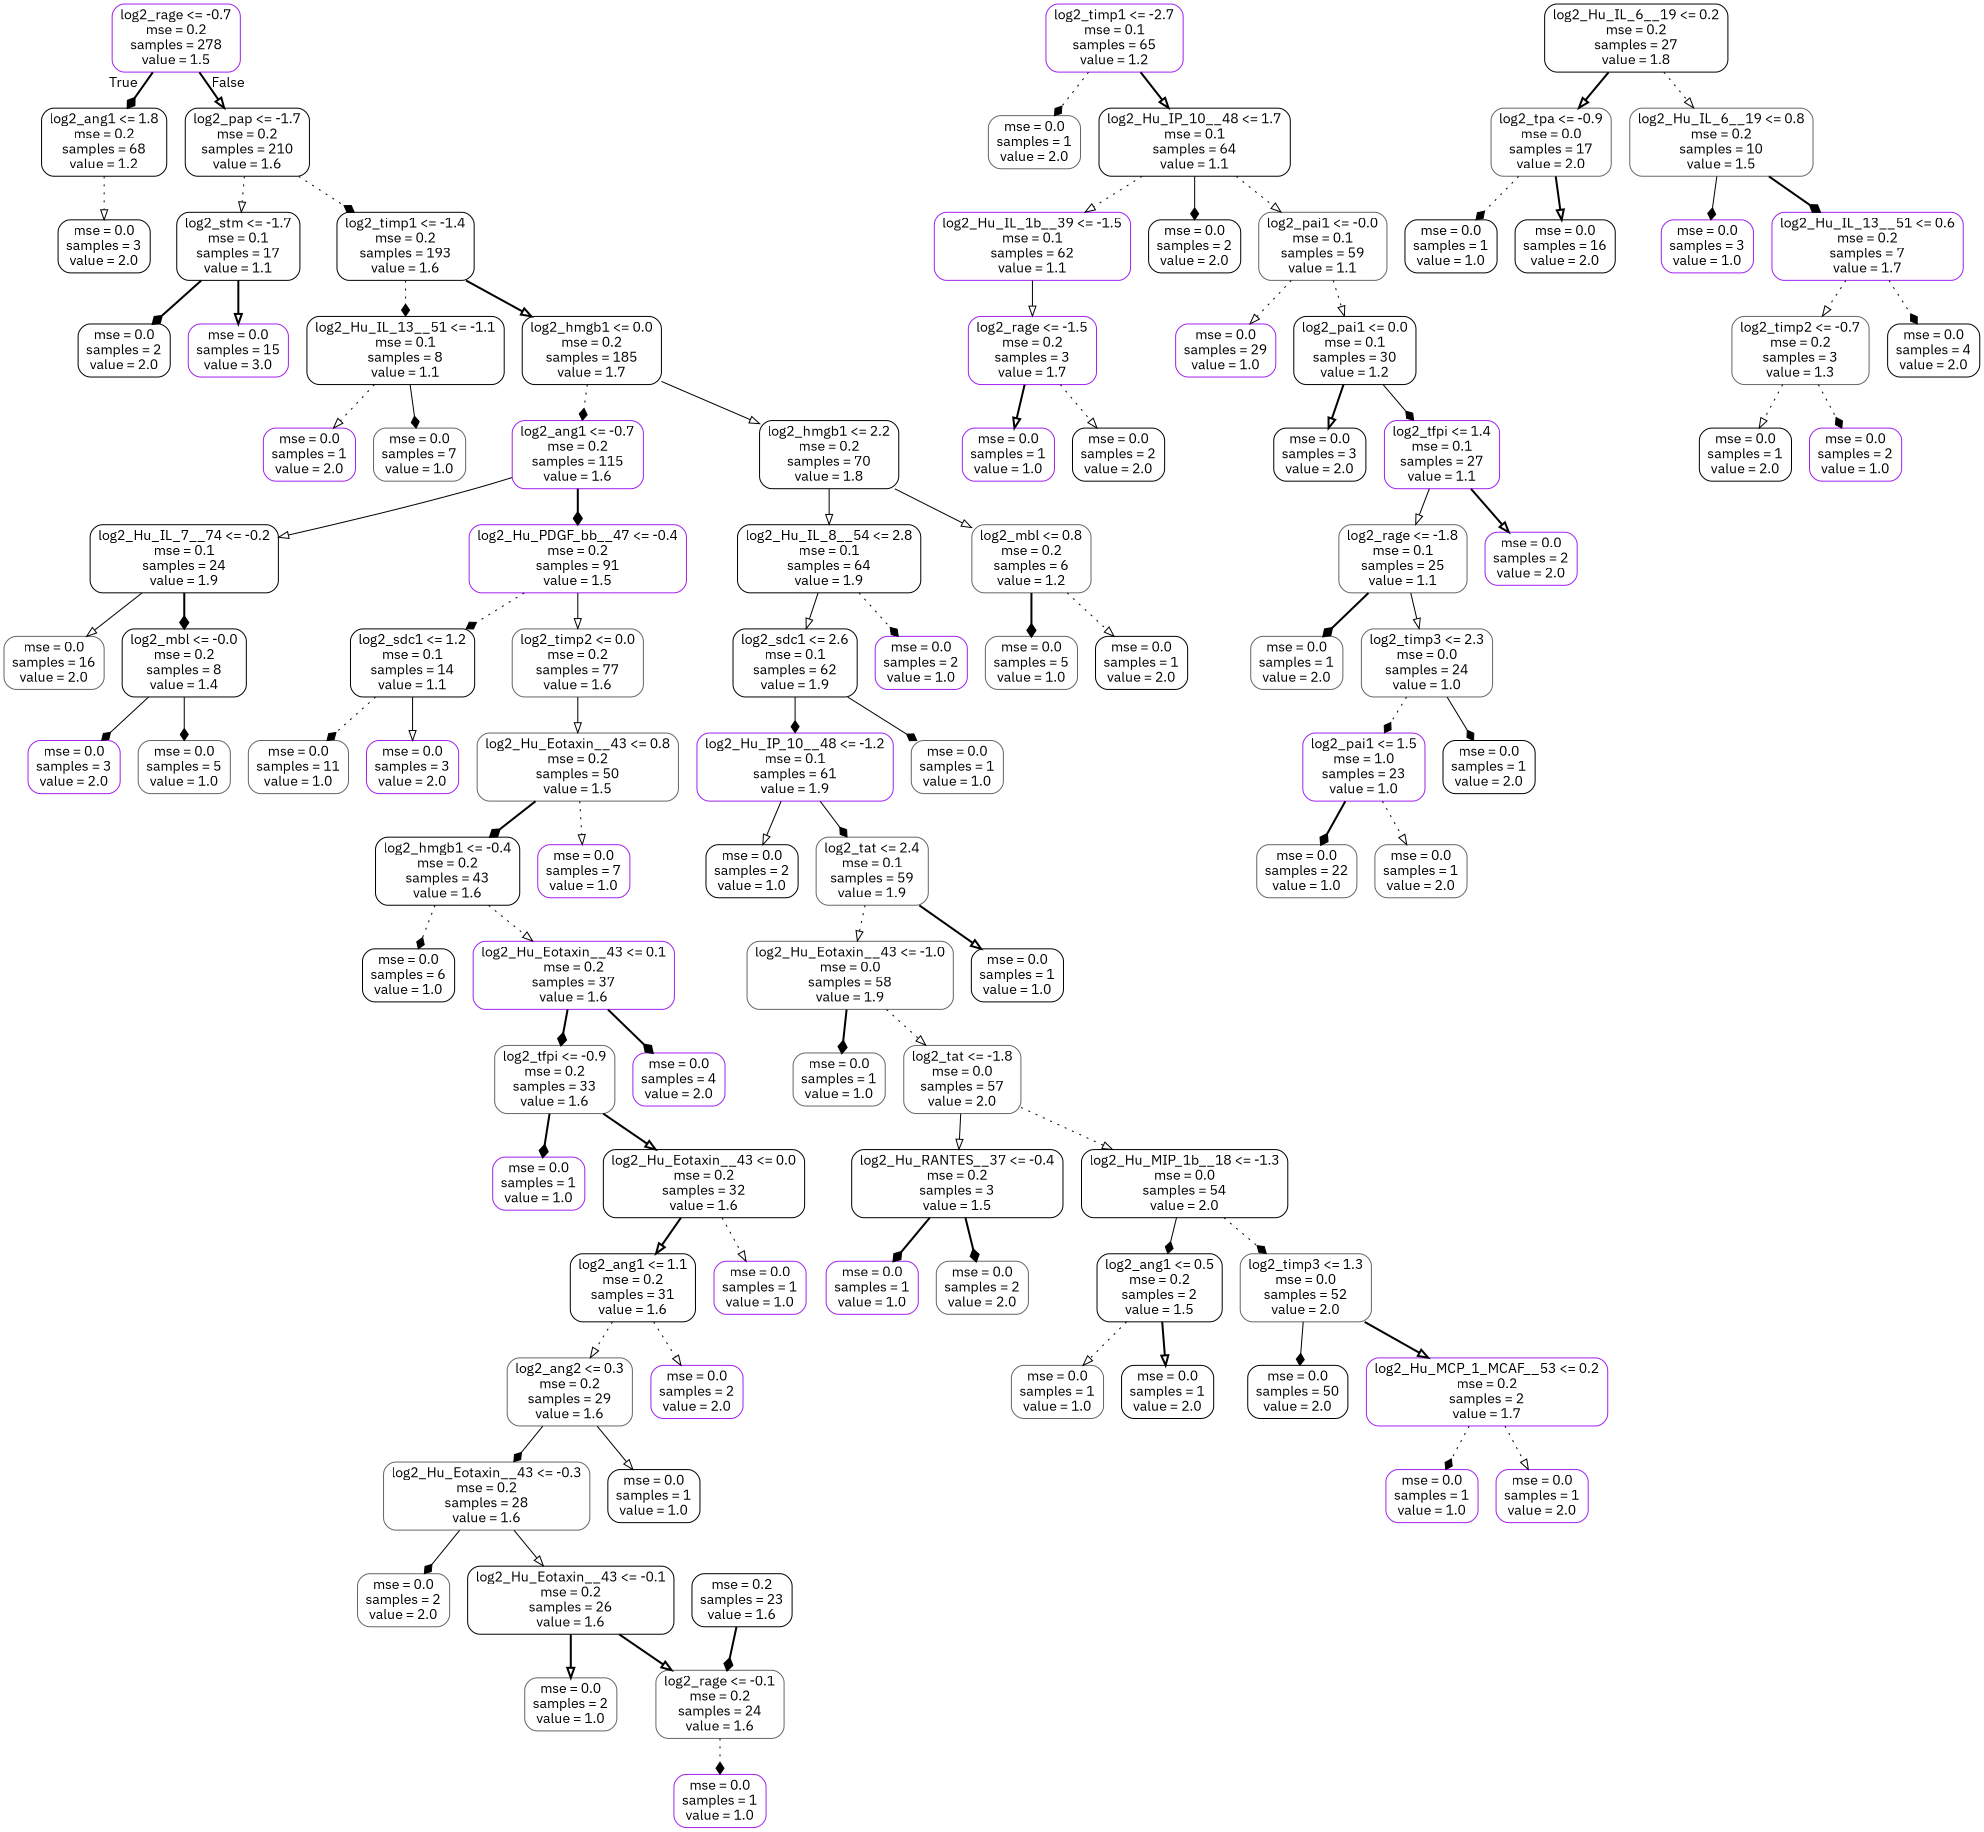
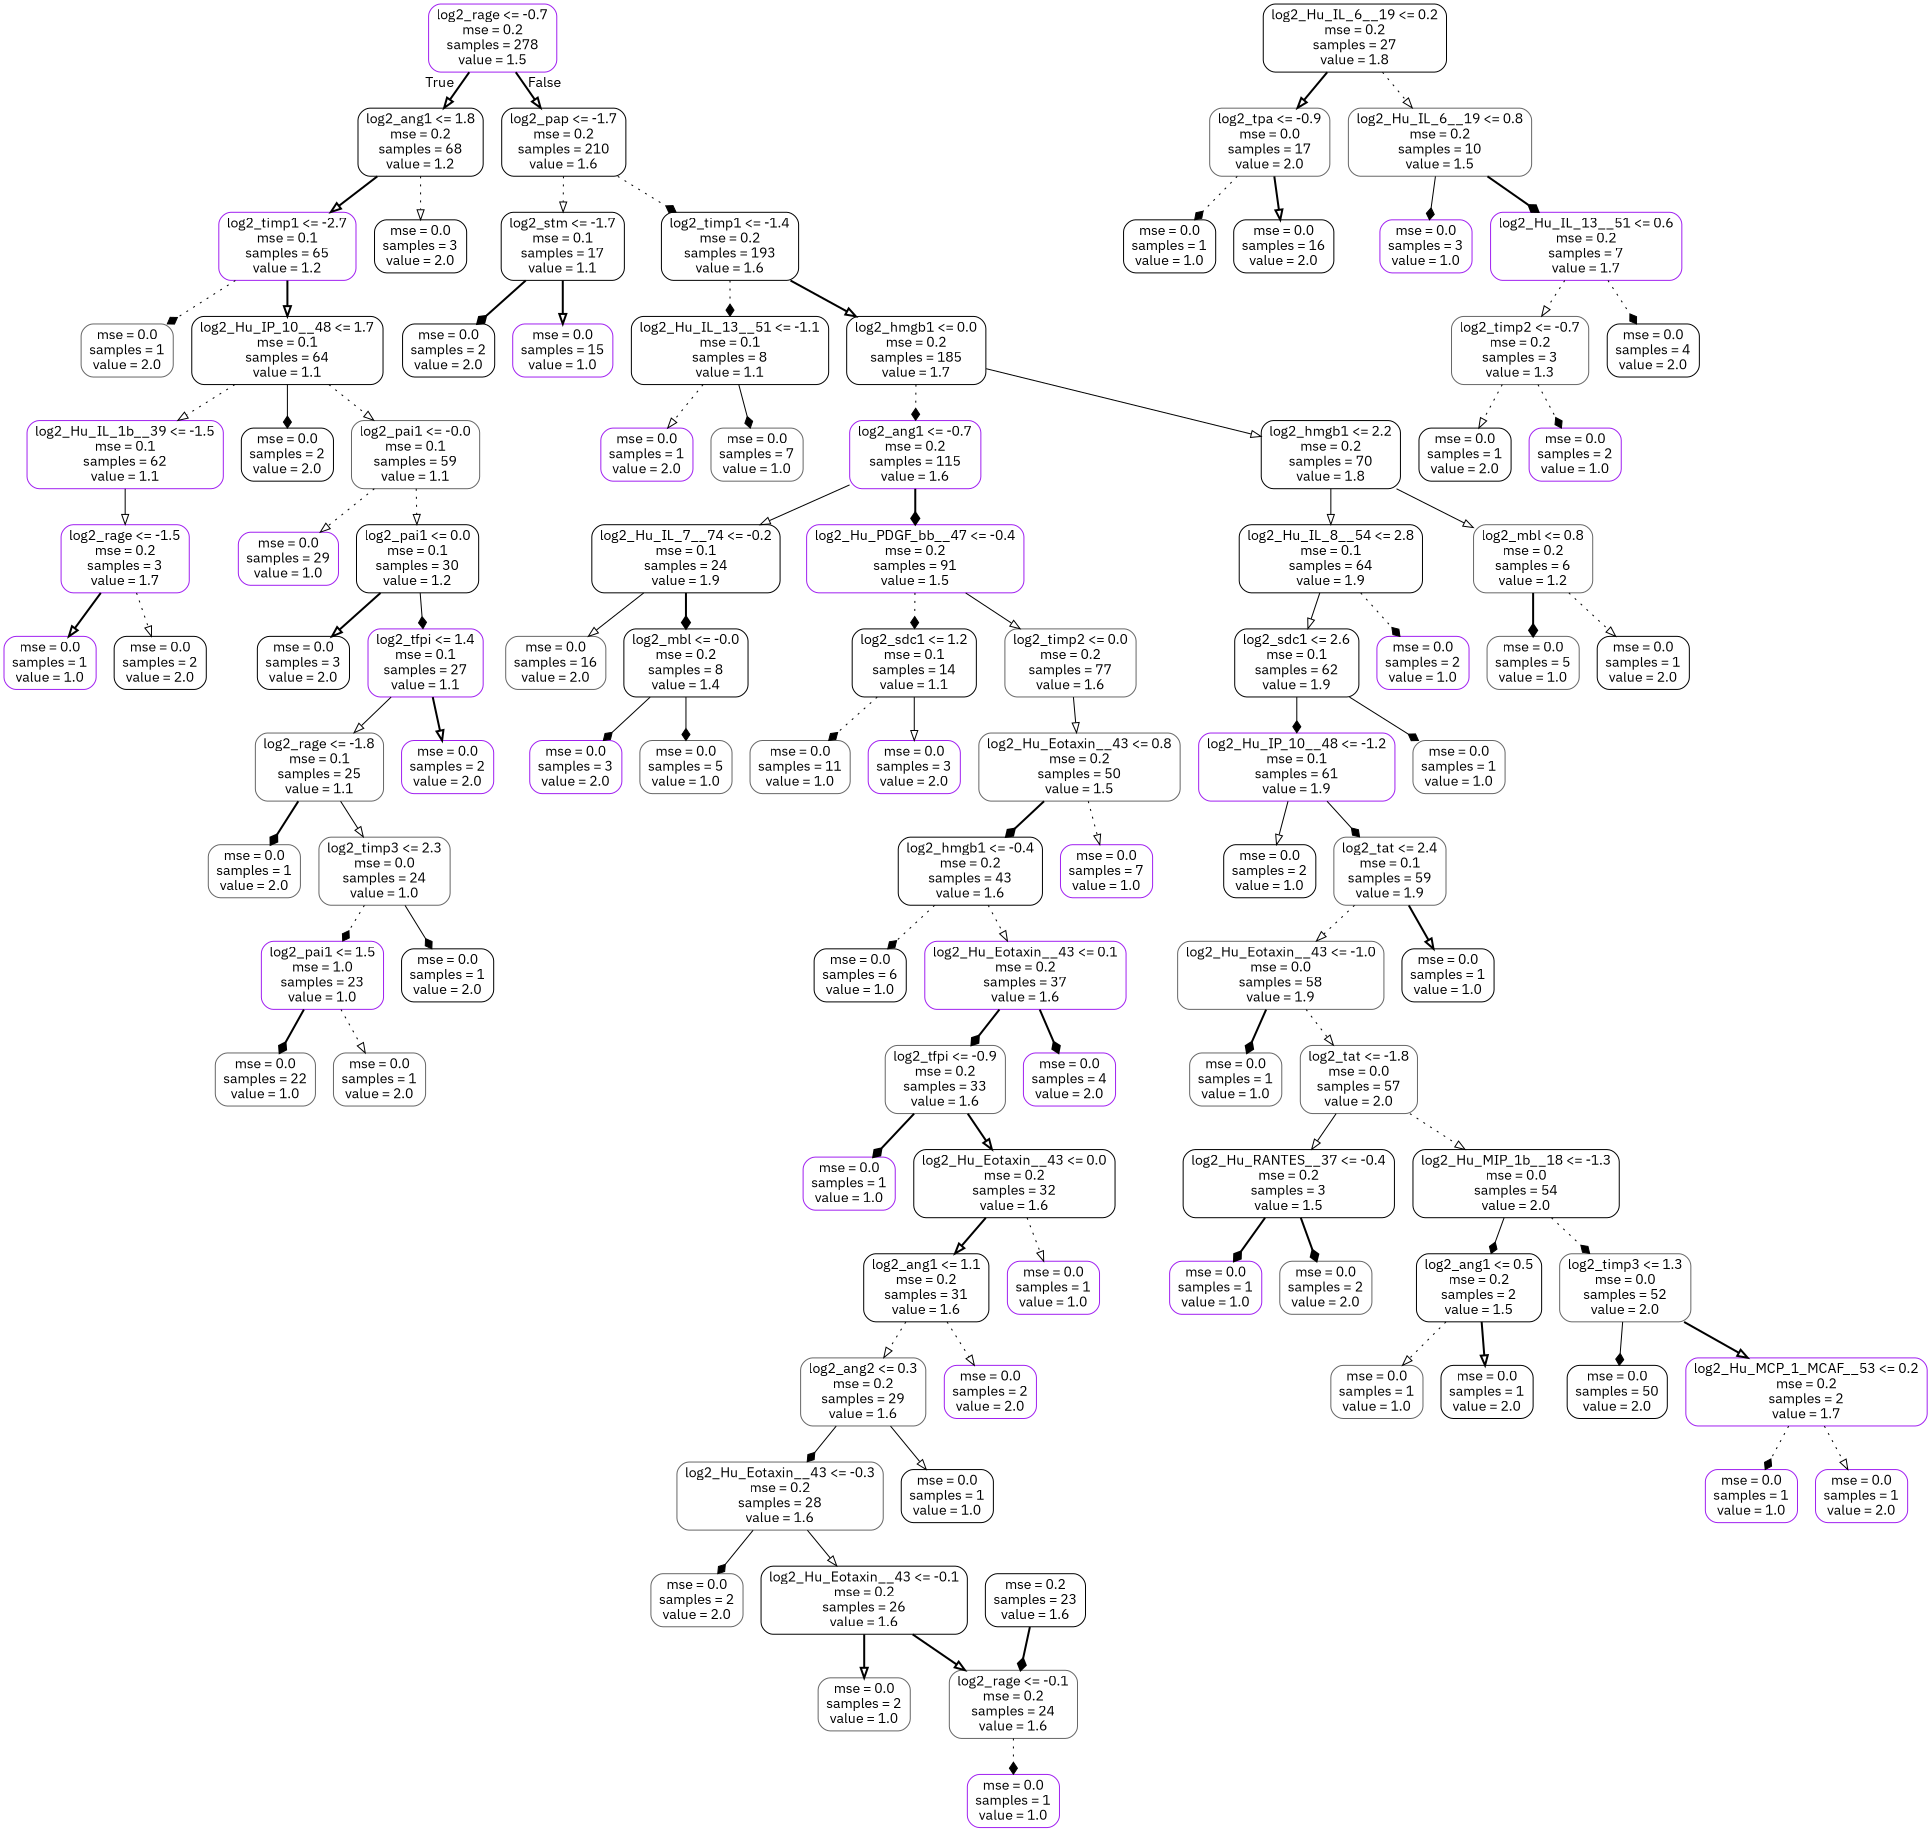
(144, 85) -> (460, 86)
none -> (358, 191)
(238, 350) -> (563, 350)
